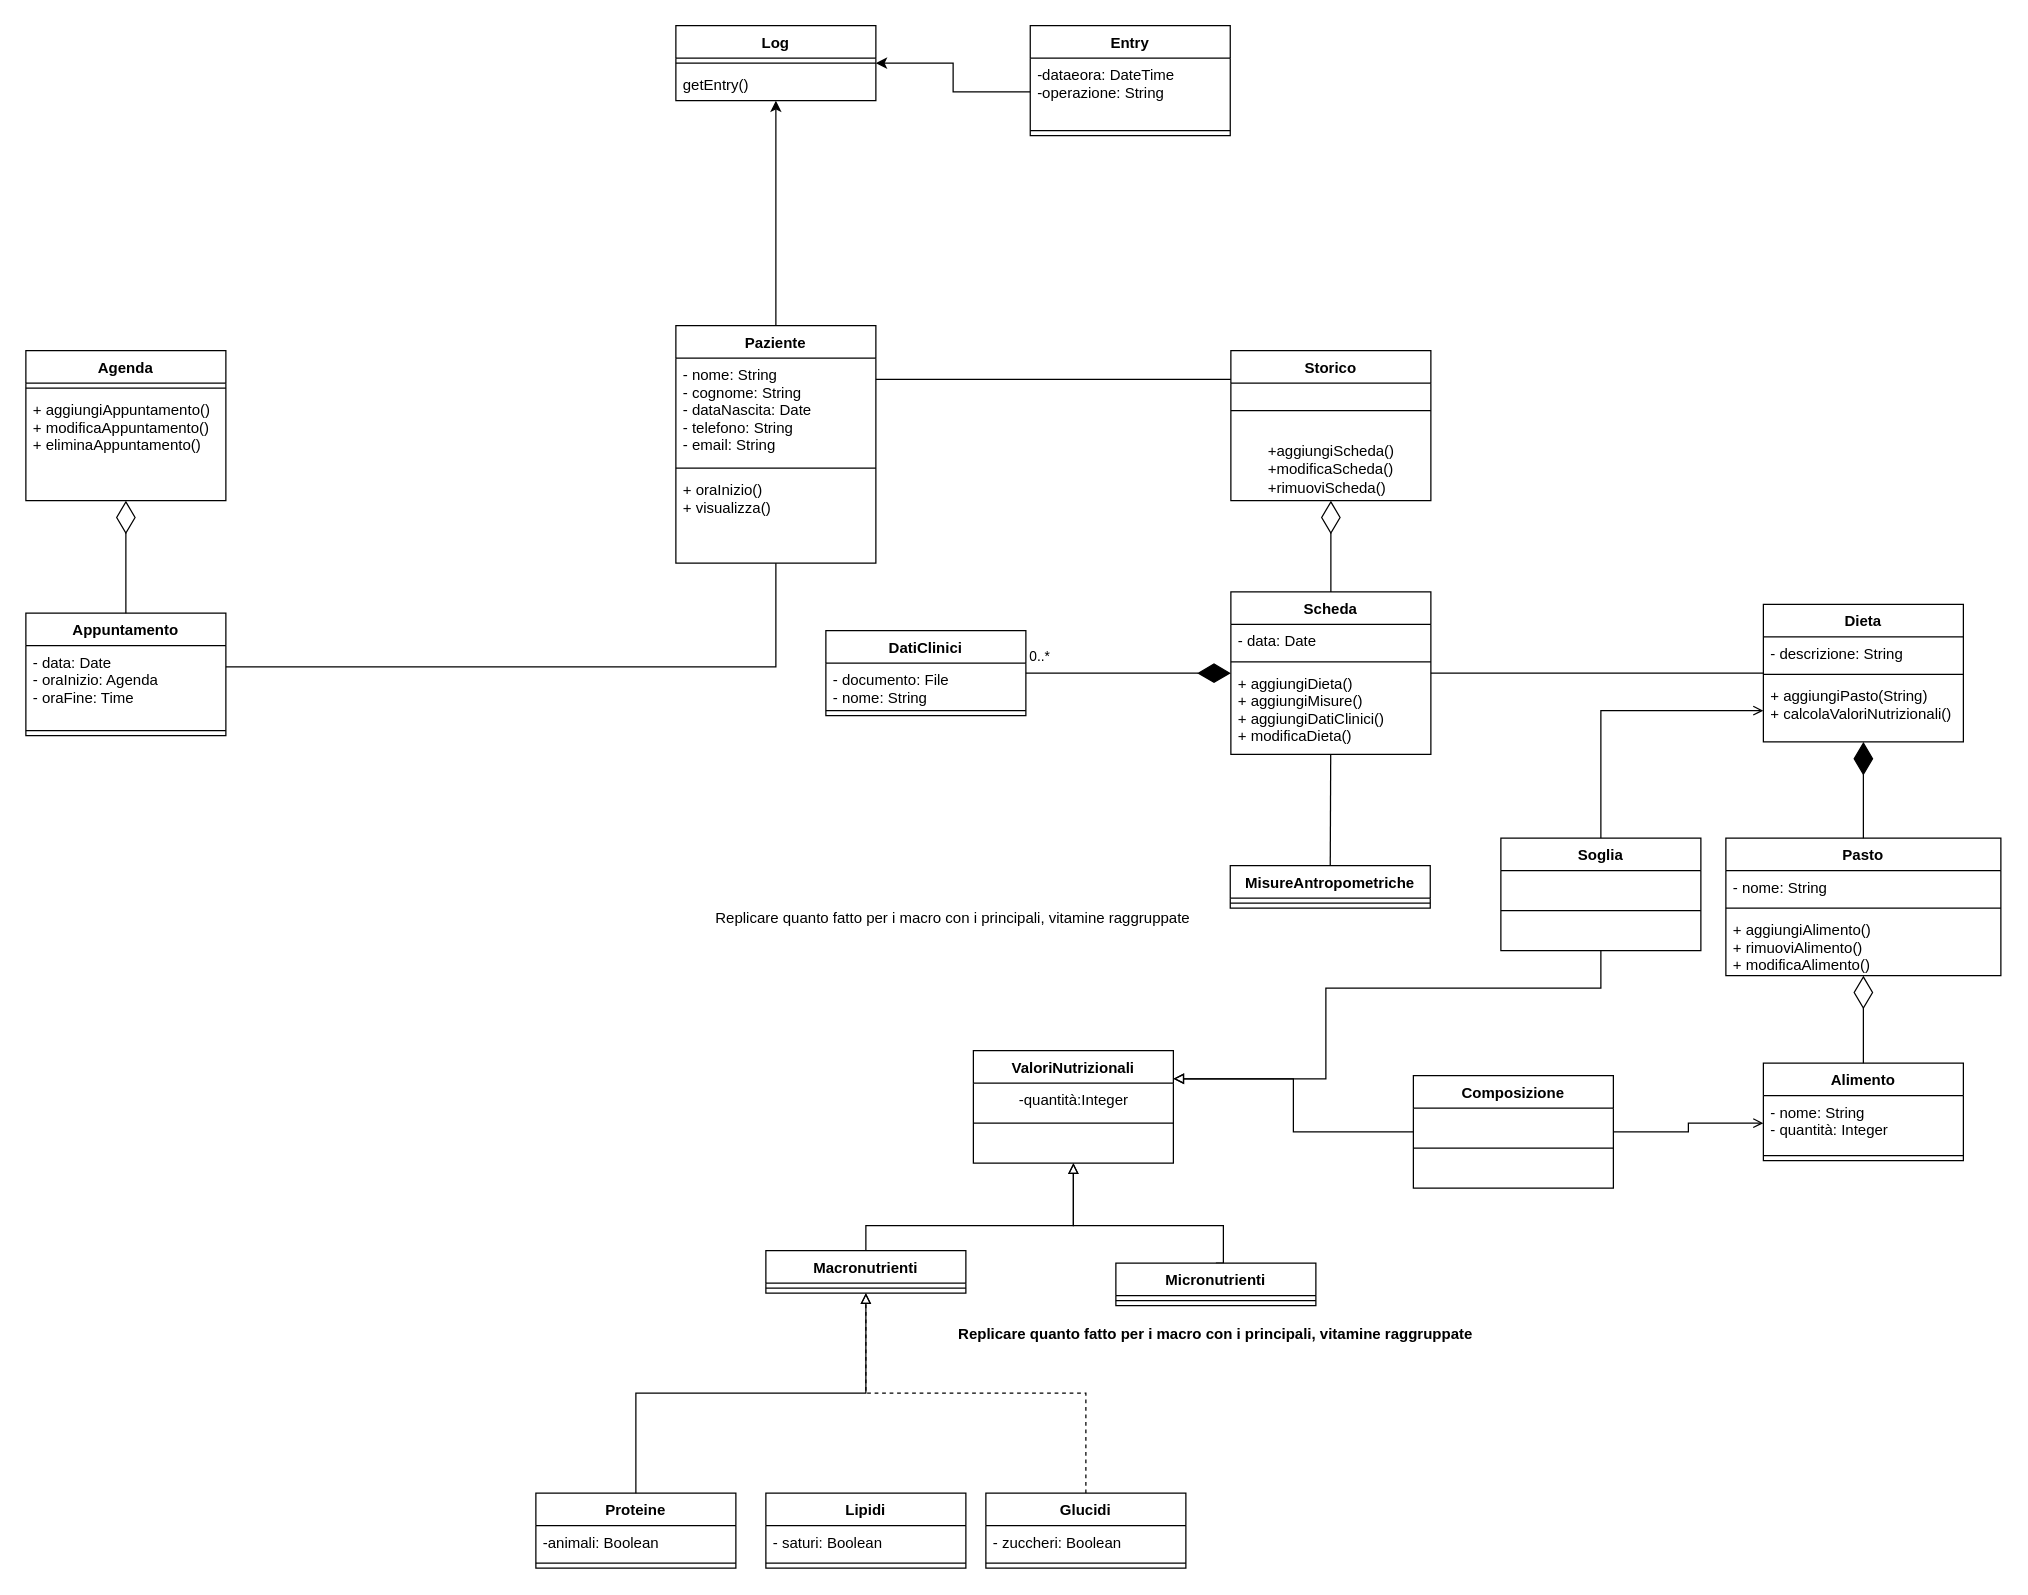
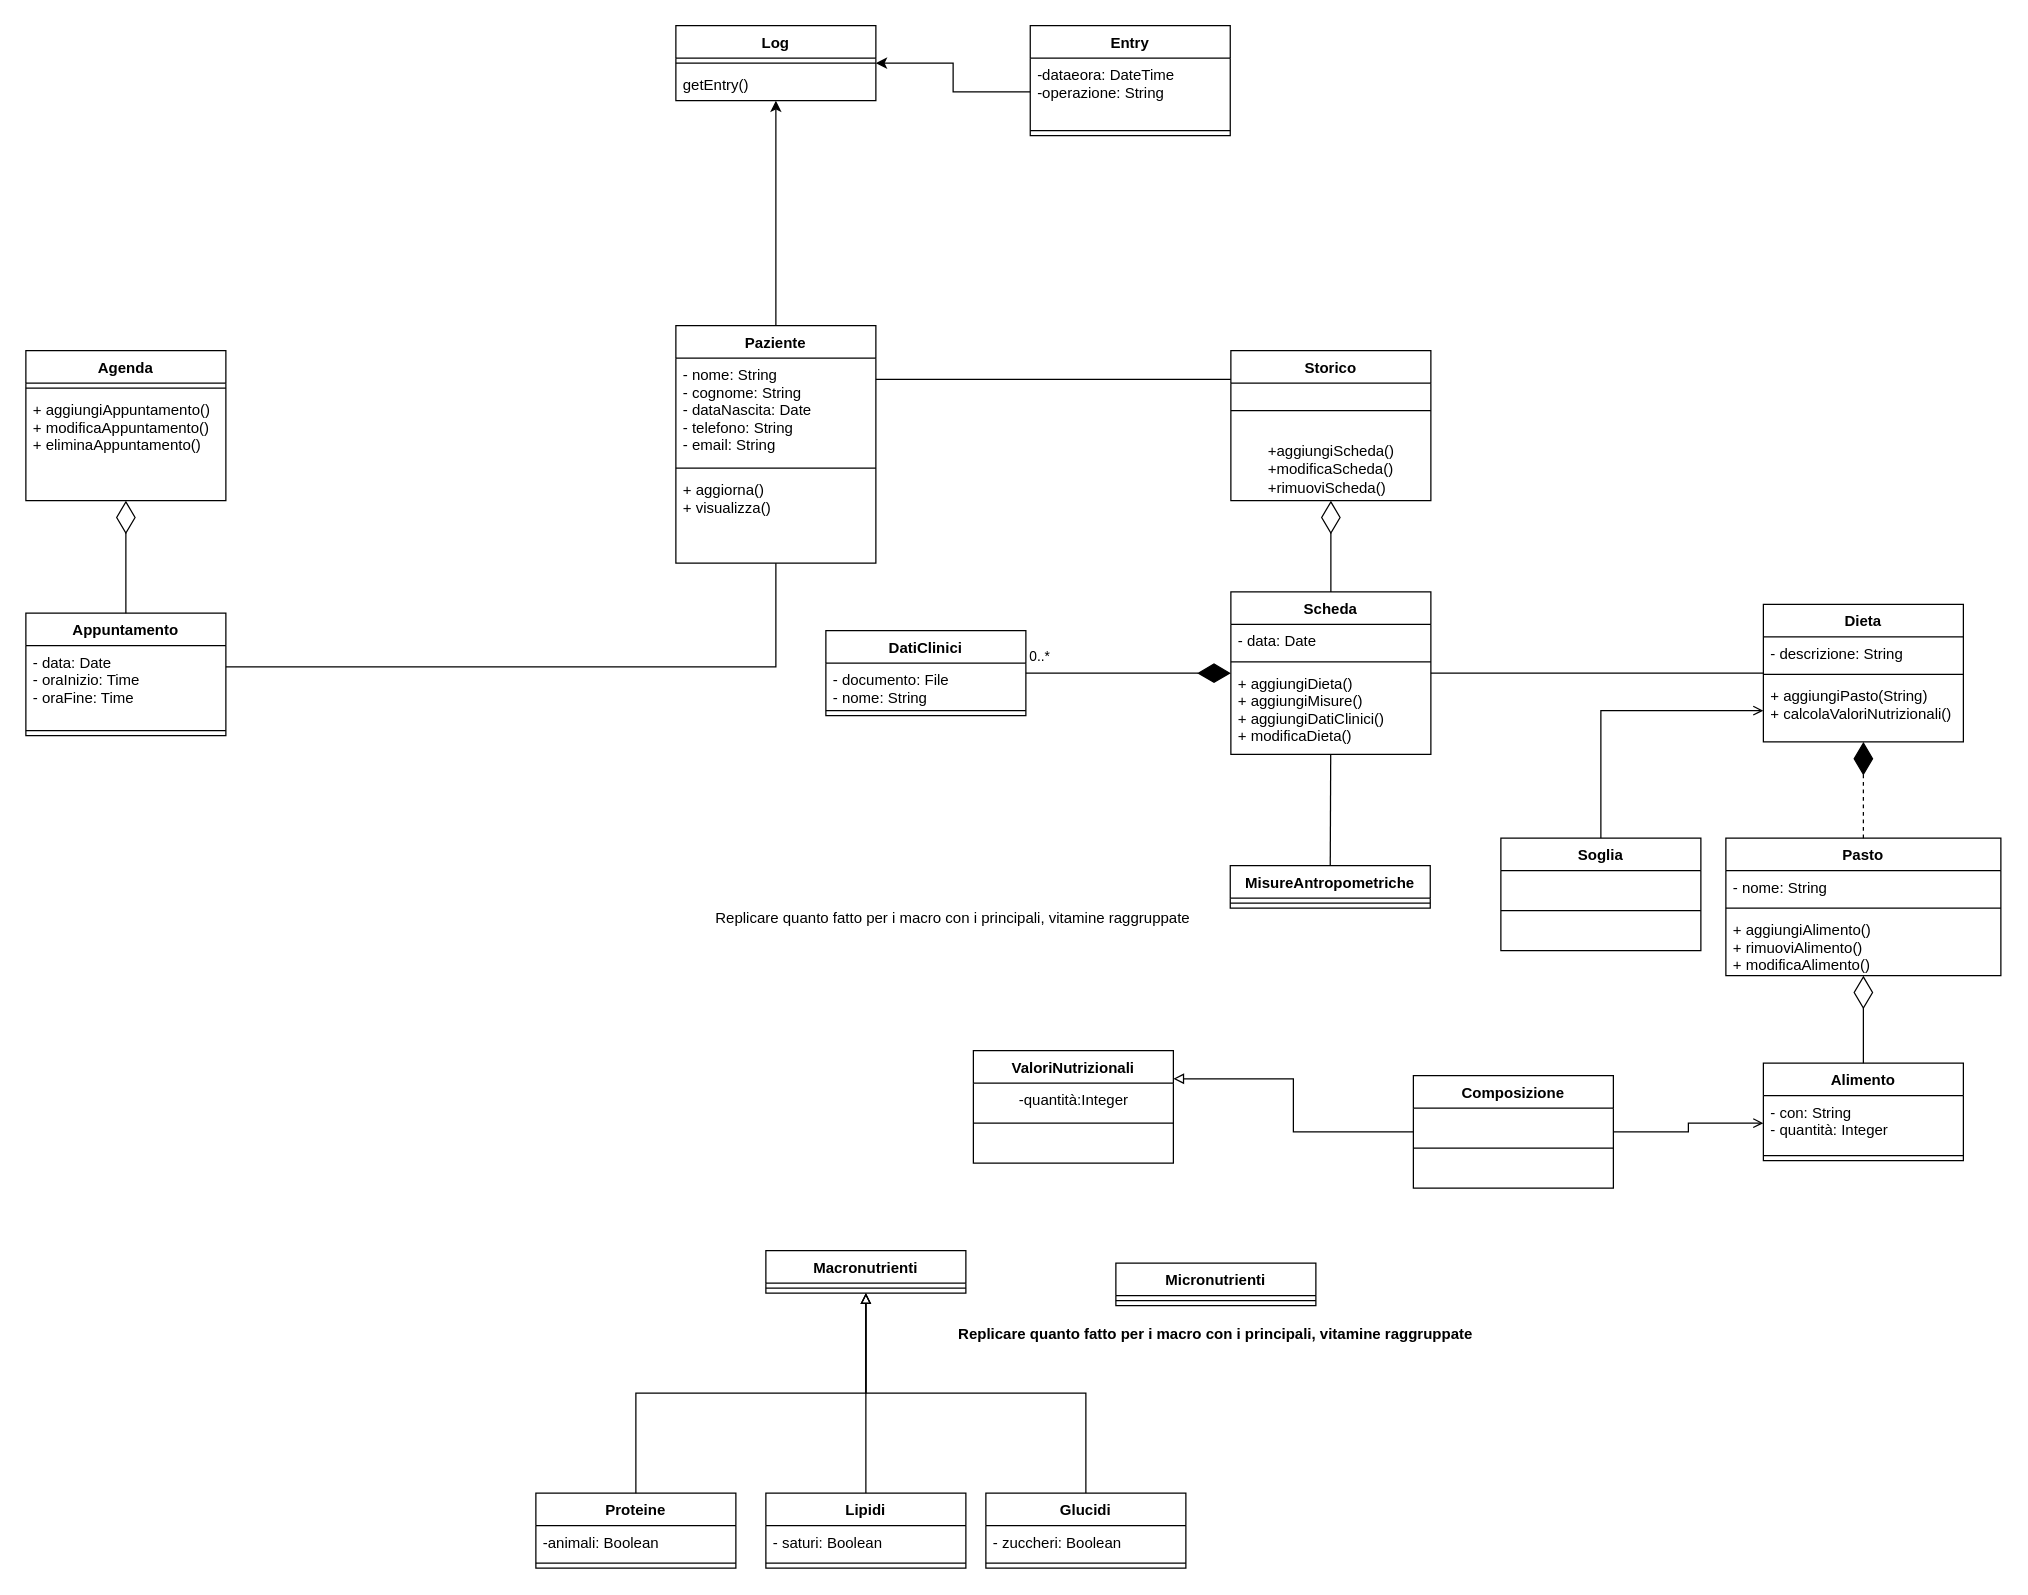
(731, 490) -> (729, 490)
(77, 663) -> (77, 663)
(1863, 806) -> (1863, 806)
(1421, 988) -> none
(1821, 1113) -> (1817, 1113)
(956, 1226) -> none
(1168, 1226) -> none
(1025, 1393) -> (1025, 1393)
none -> (866, 1444)
